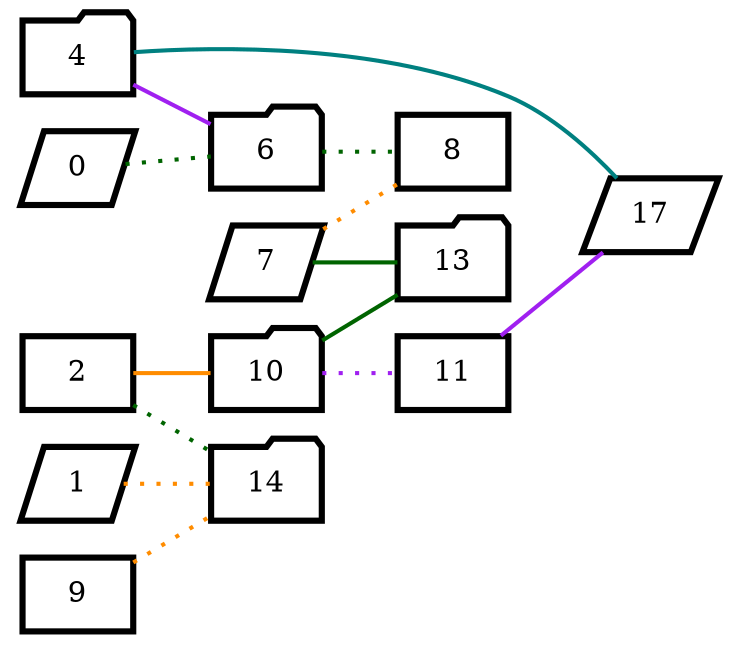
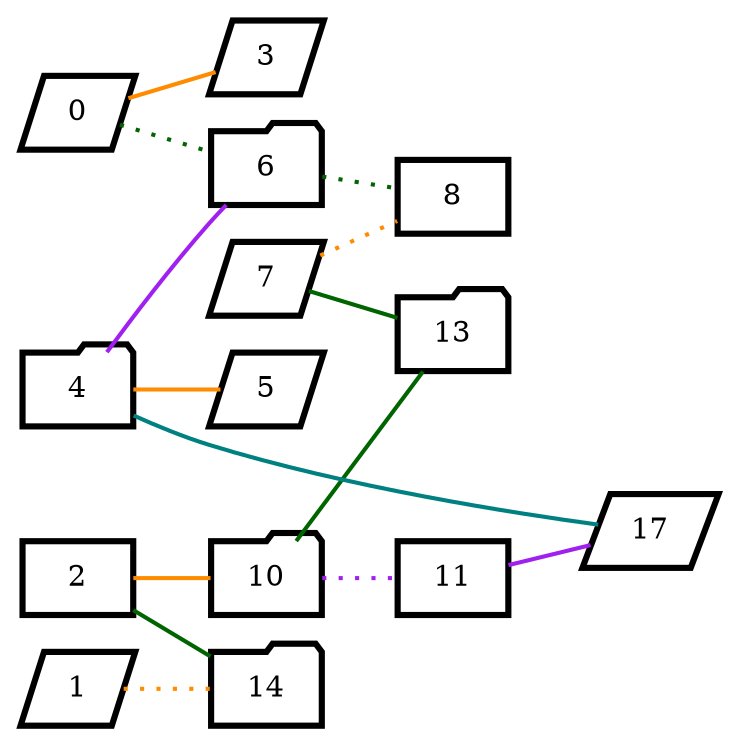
none -> (266, 57)
none -> (266, 389)
(172, 428) -> (172, 633)
(78, 594) -> none
